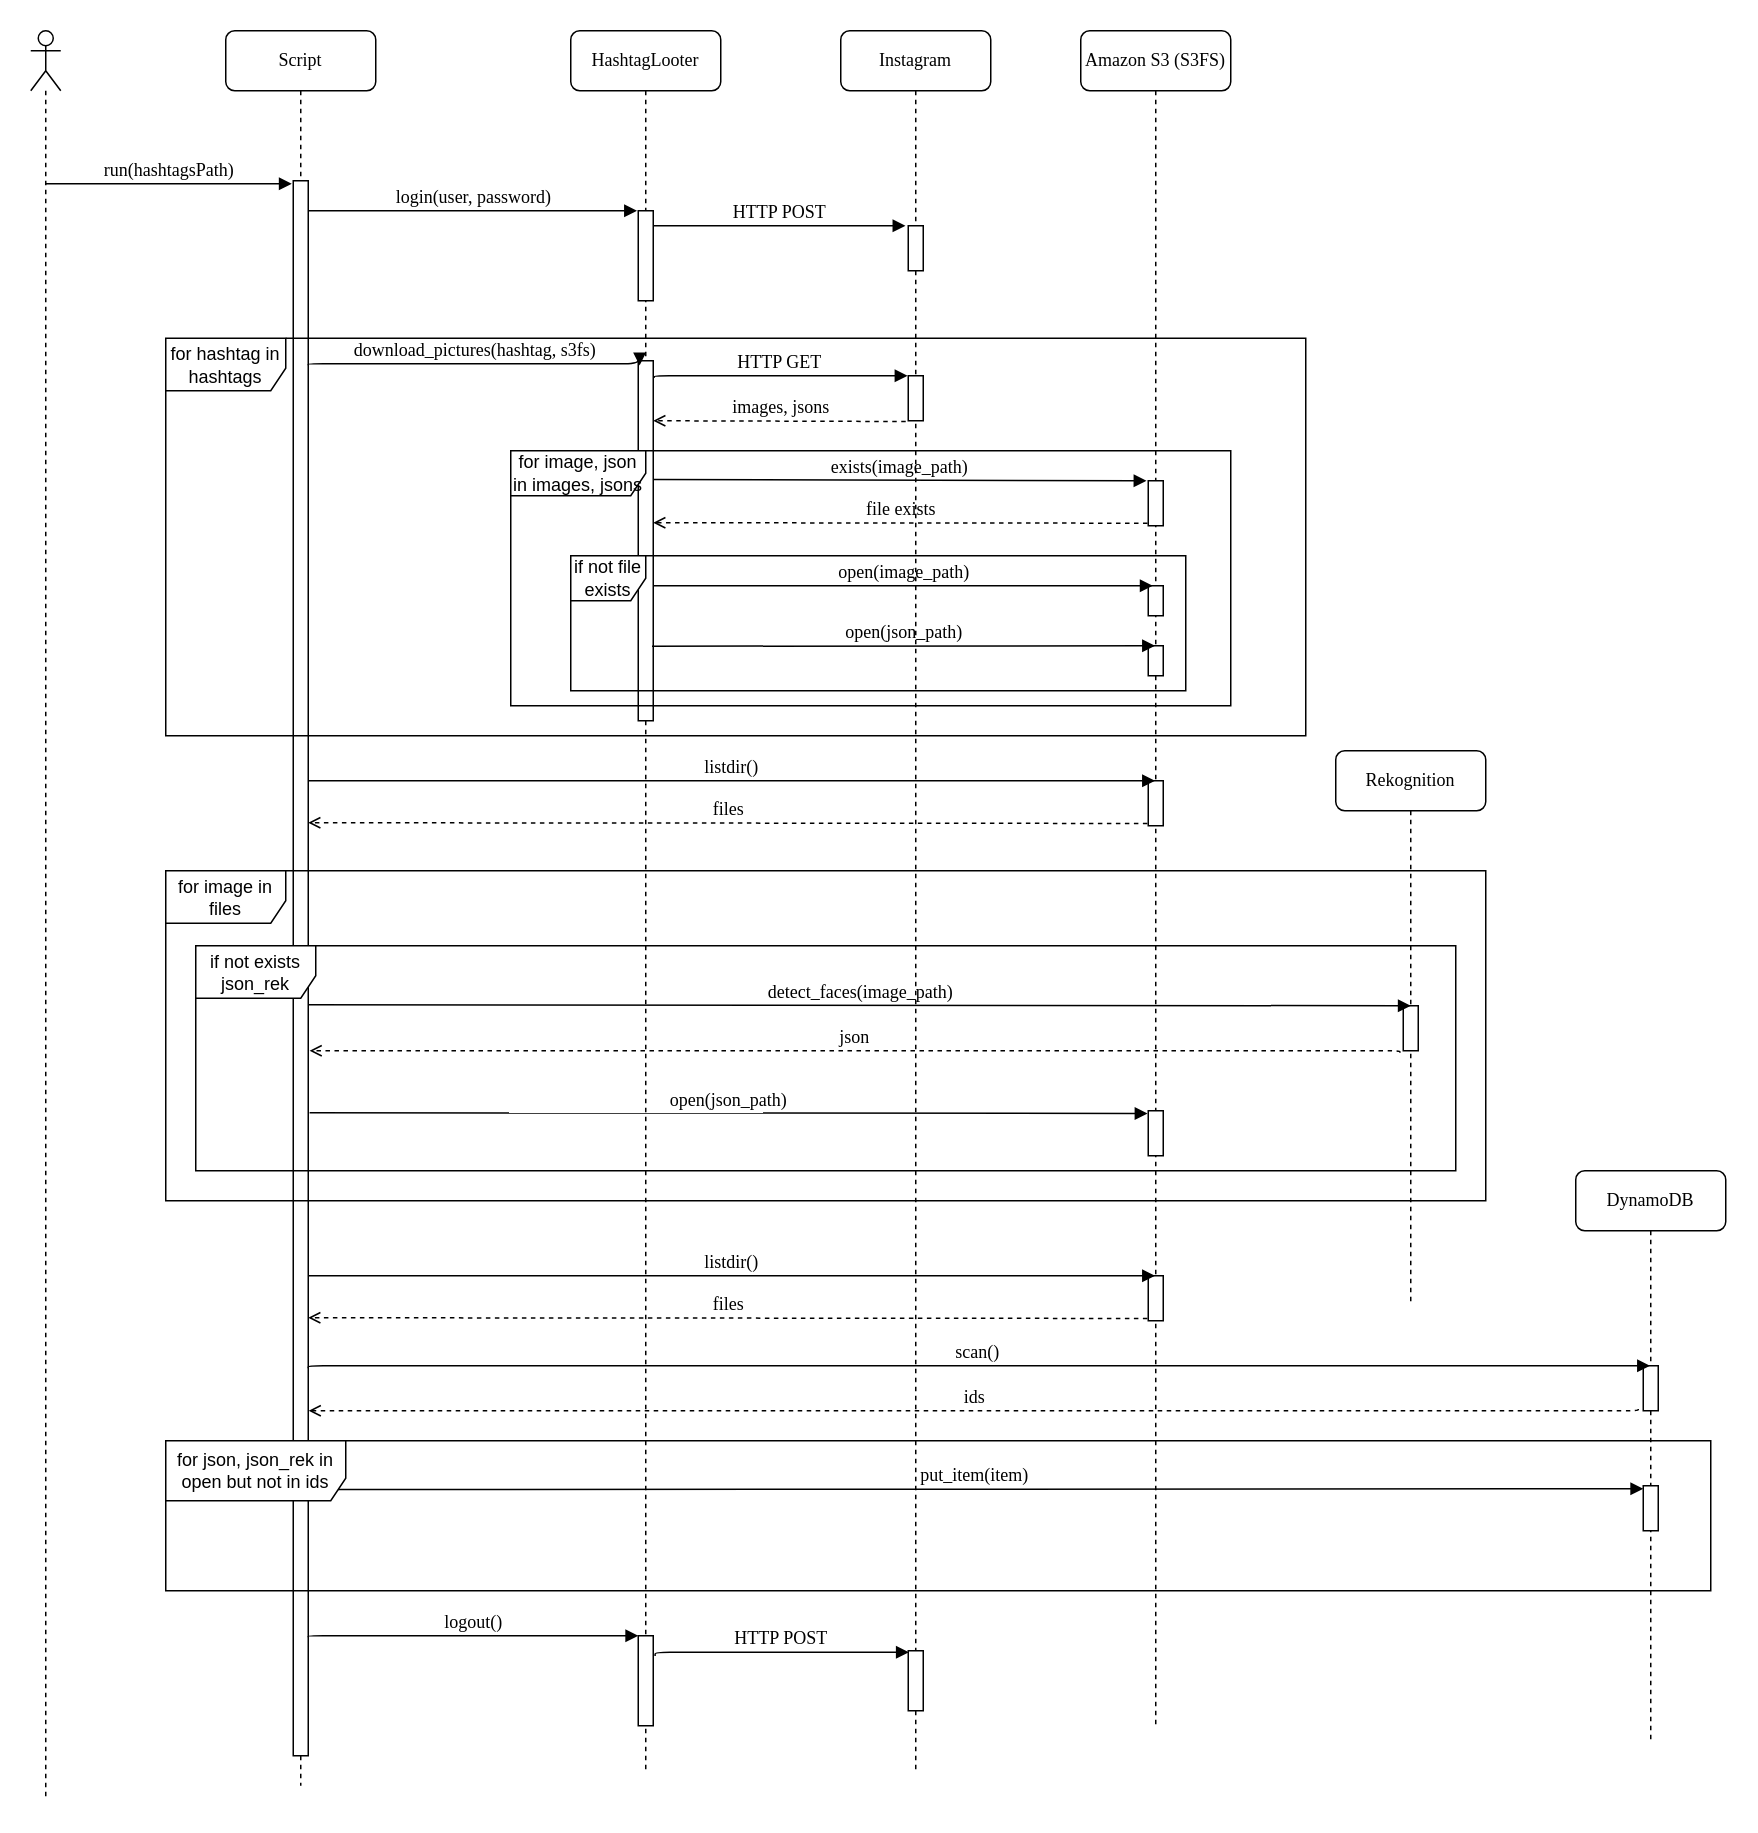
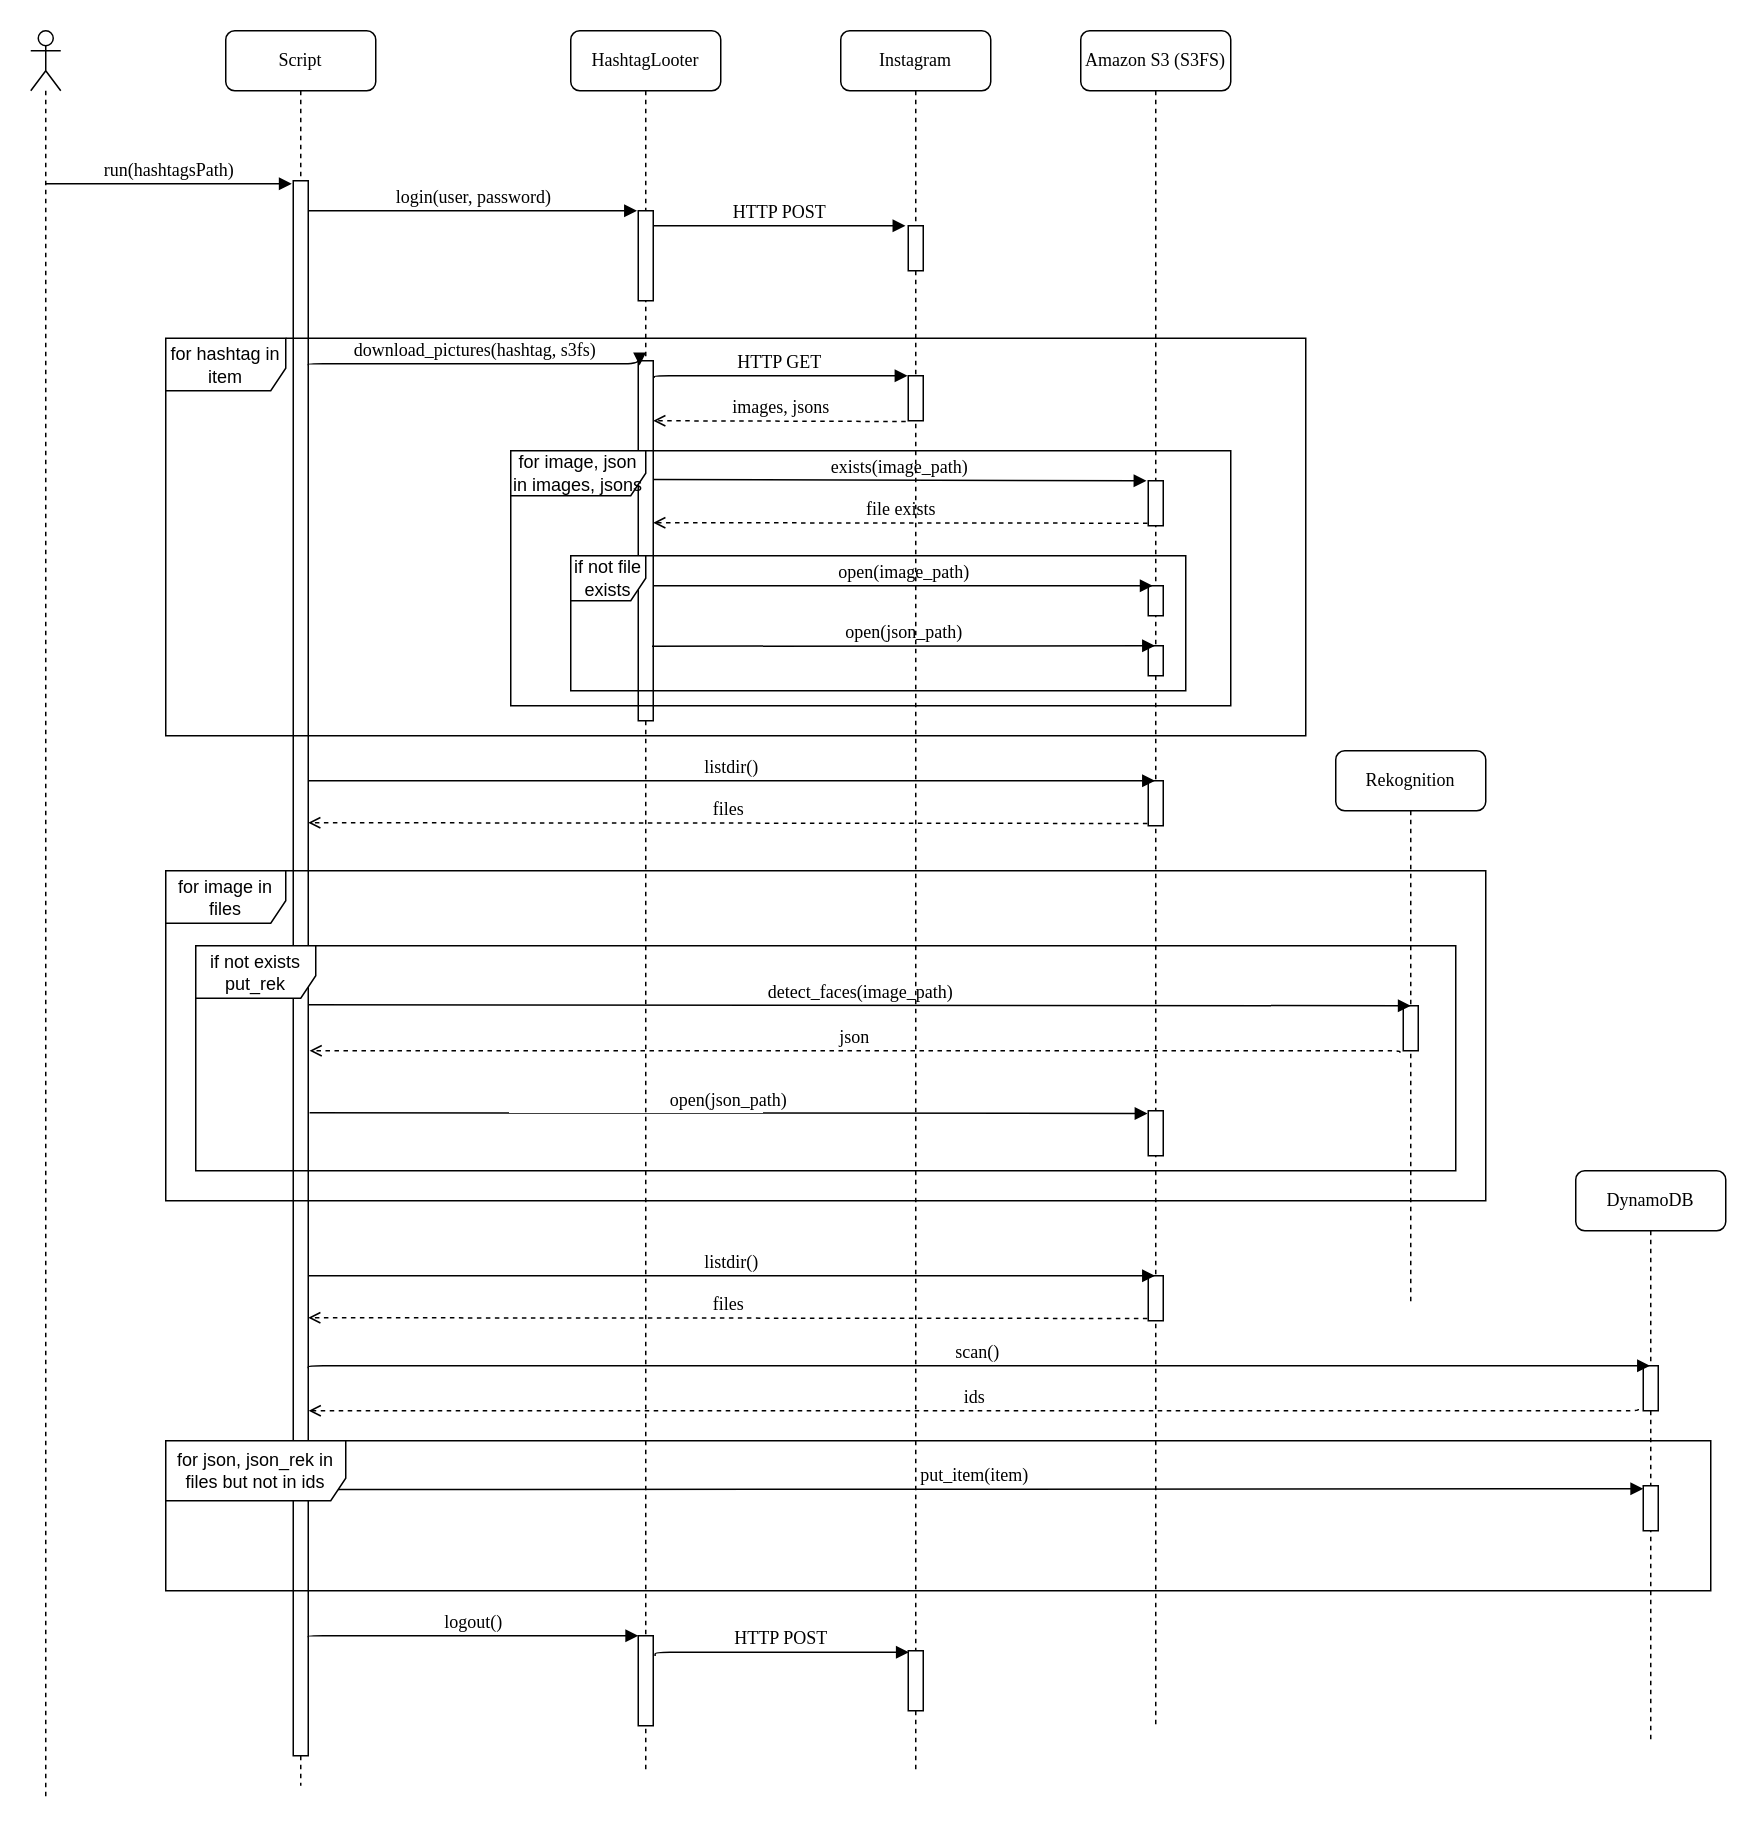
(226, 365) -> (226, 365)
(256, 973) -> (256, 973)
(256, 1471) -> (256, 1471)
